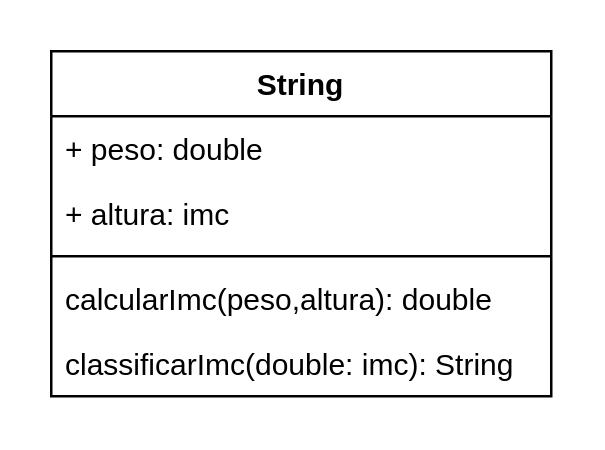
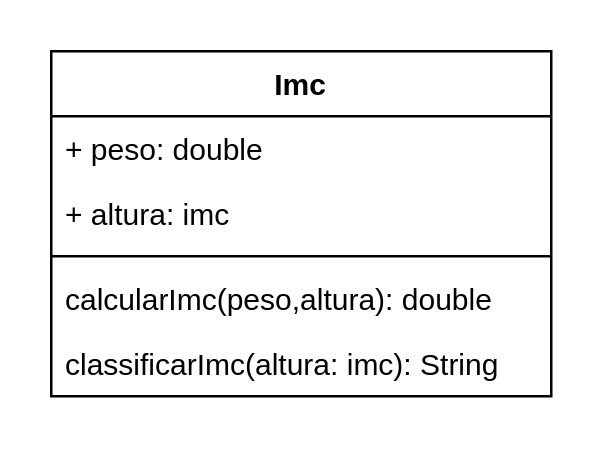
(301, 87) -> (301, 87)
(304, 385) -> (304, 385)
